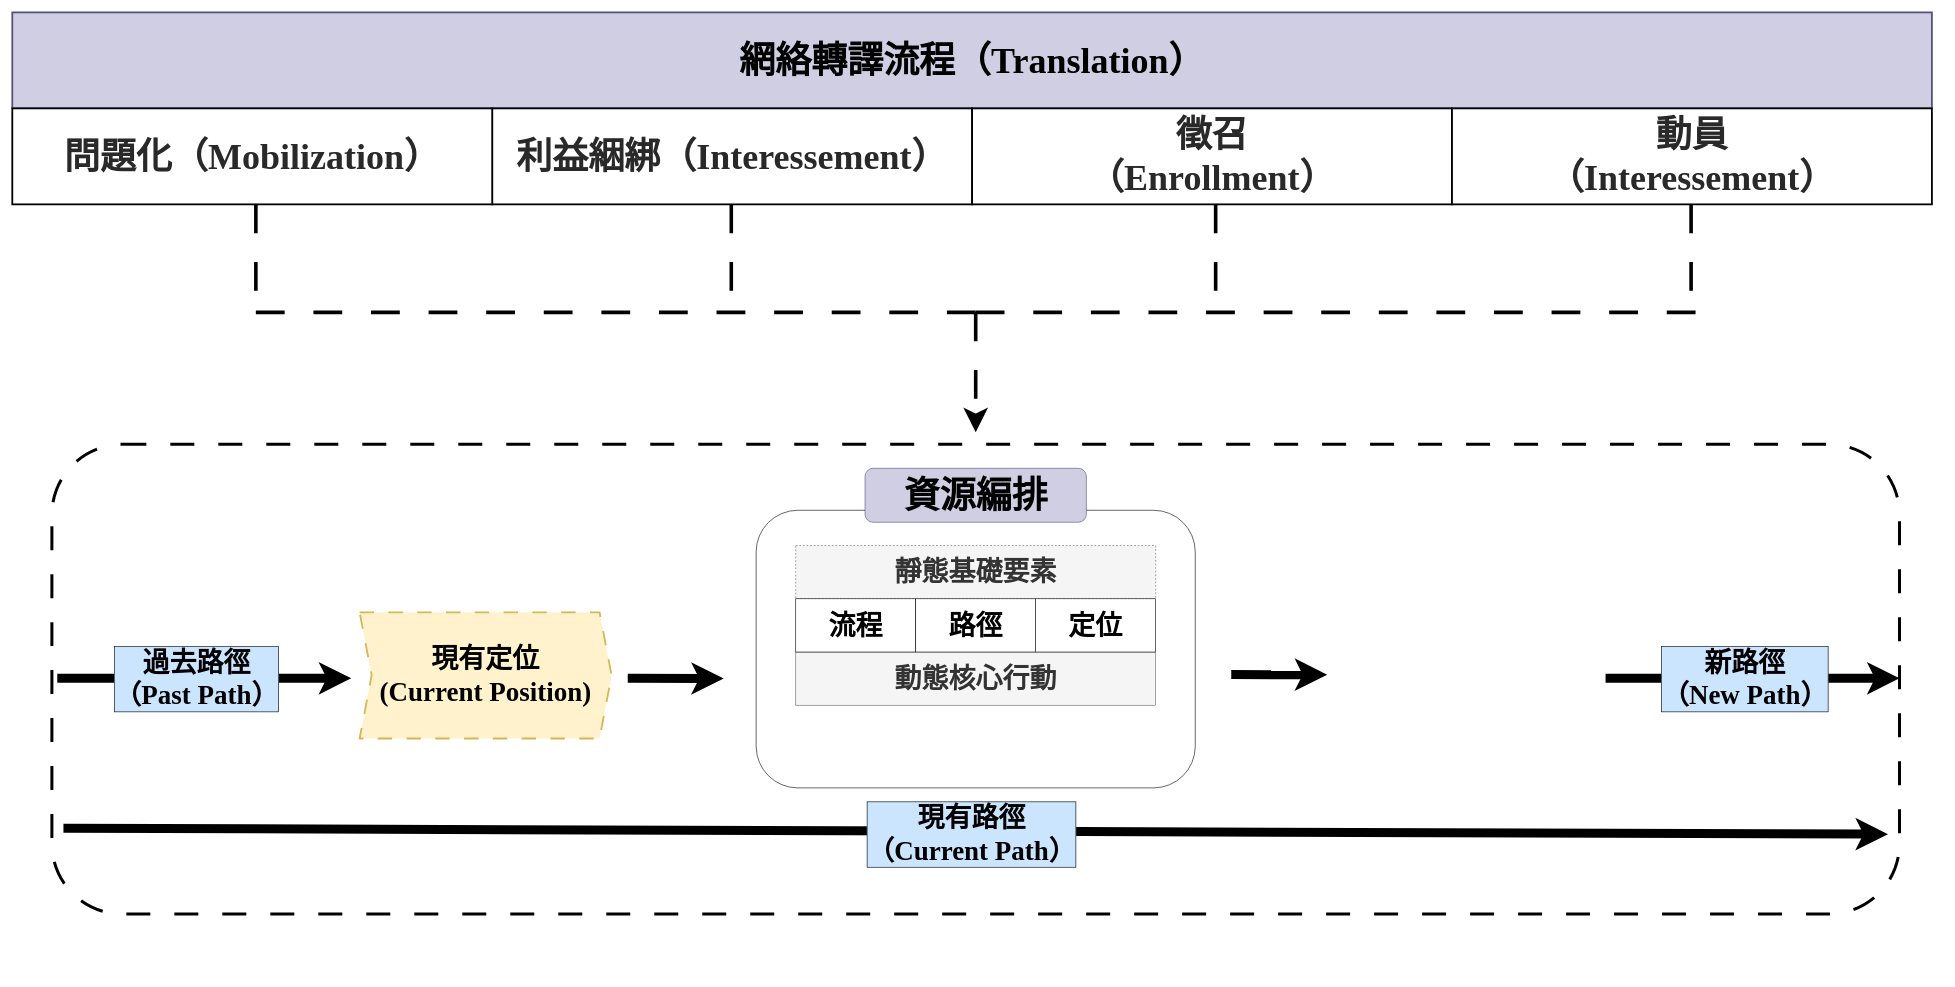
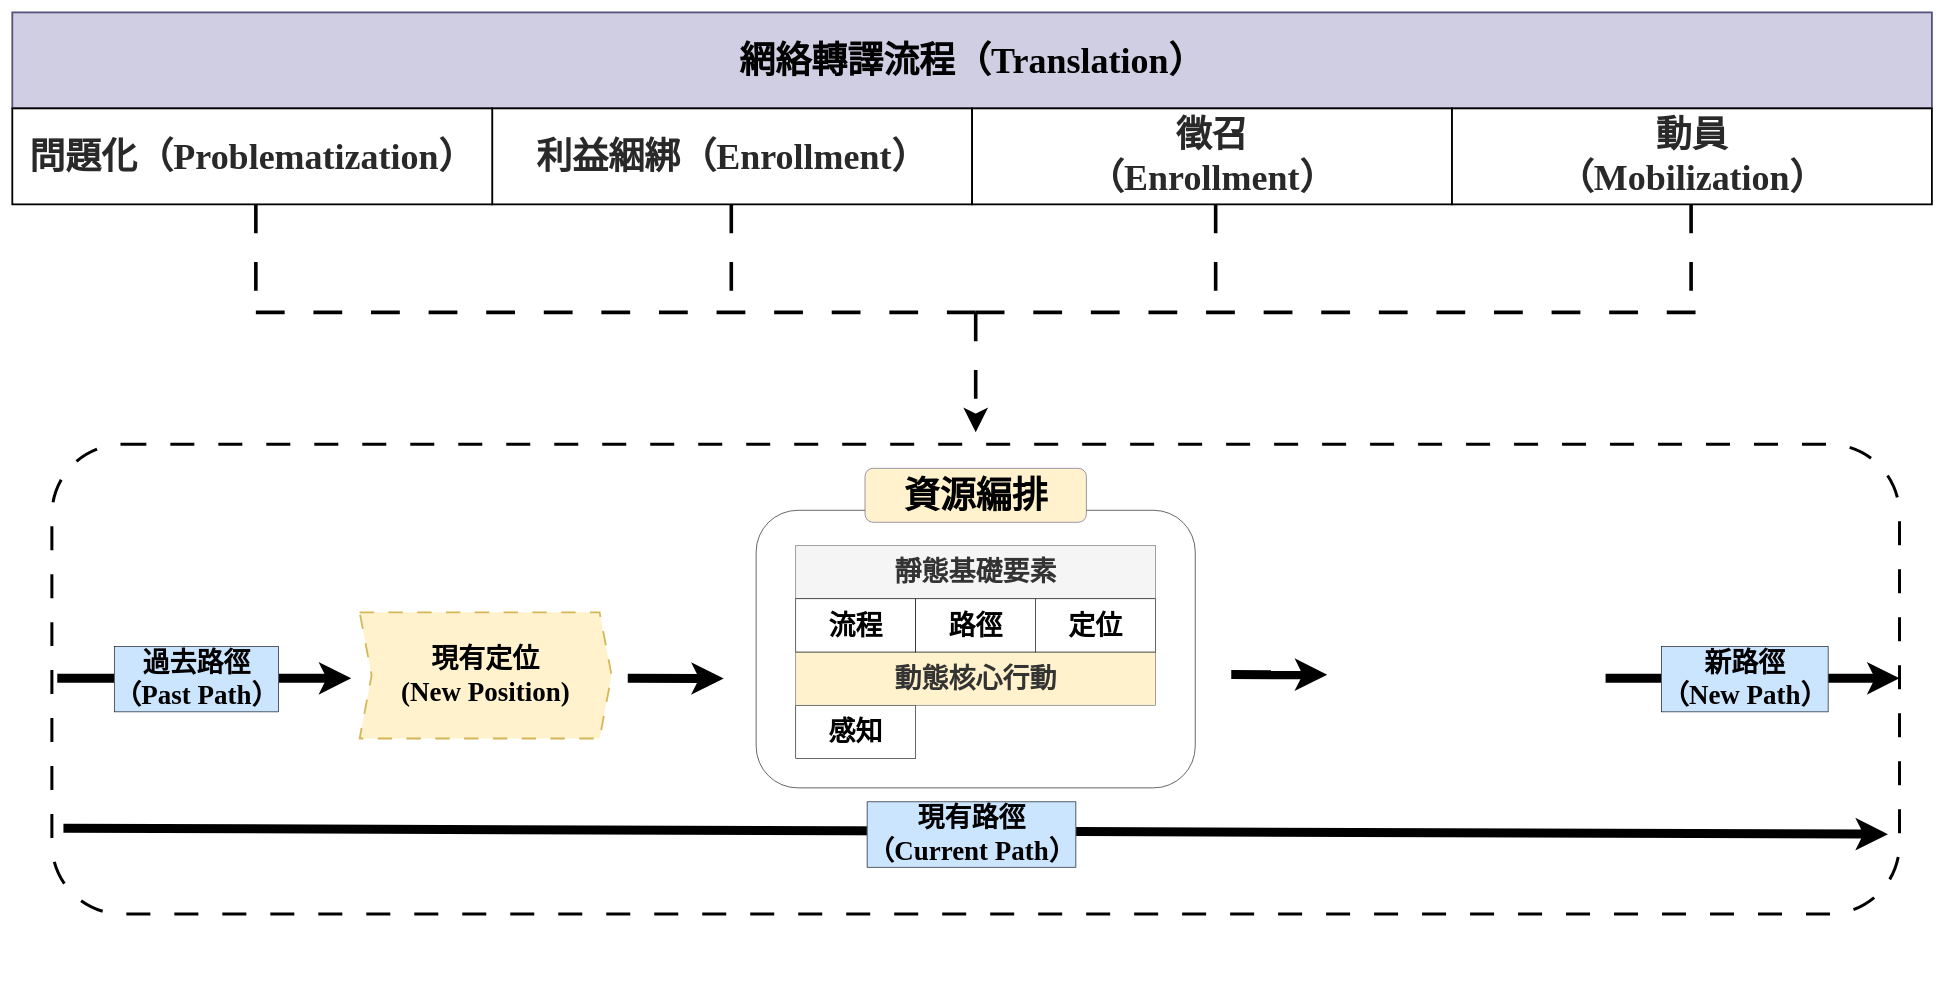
(252, 156) -> (252, 156)
(732, 156) -> (732, 156)
(1692, 156) -> (1692, 156)
(976, 495) -> (976, 495)
(976, 572) -> (976, 572)
(486, 675) -> (486, 675)
(976, 679) -> (976, 679)
none -> (856, 732)
